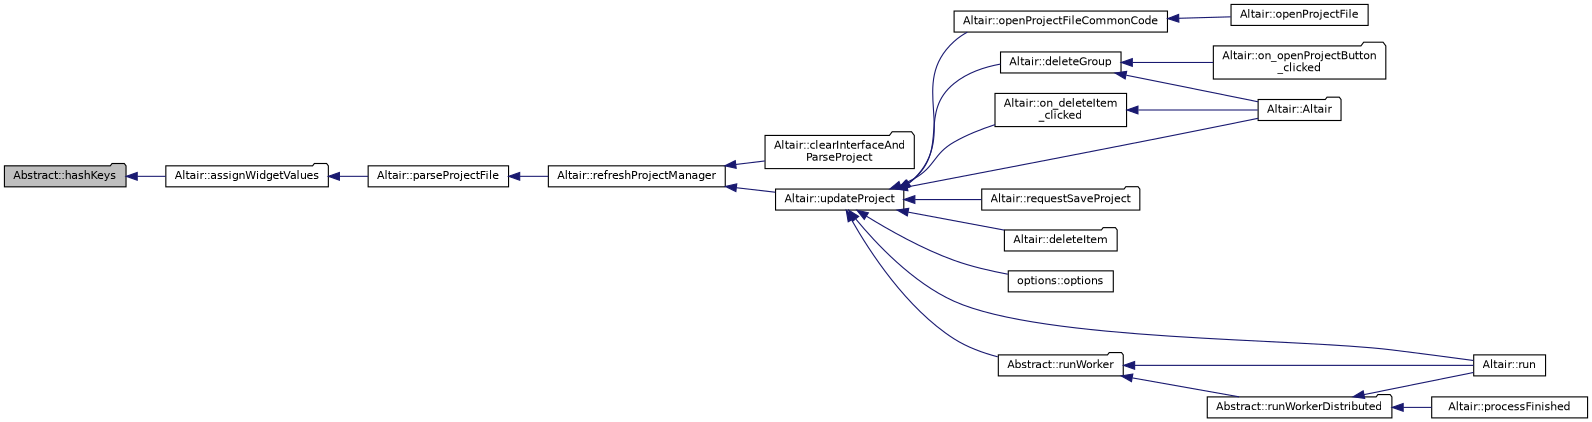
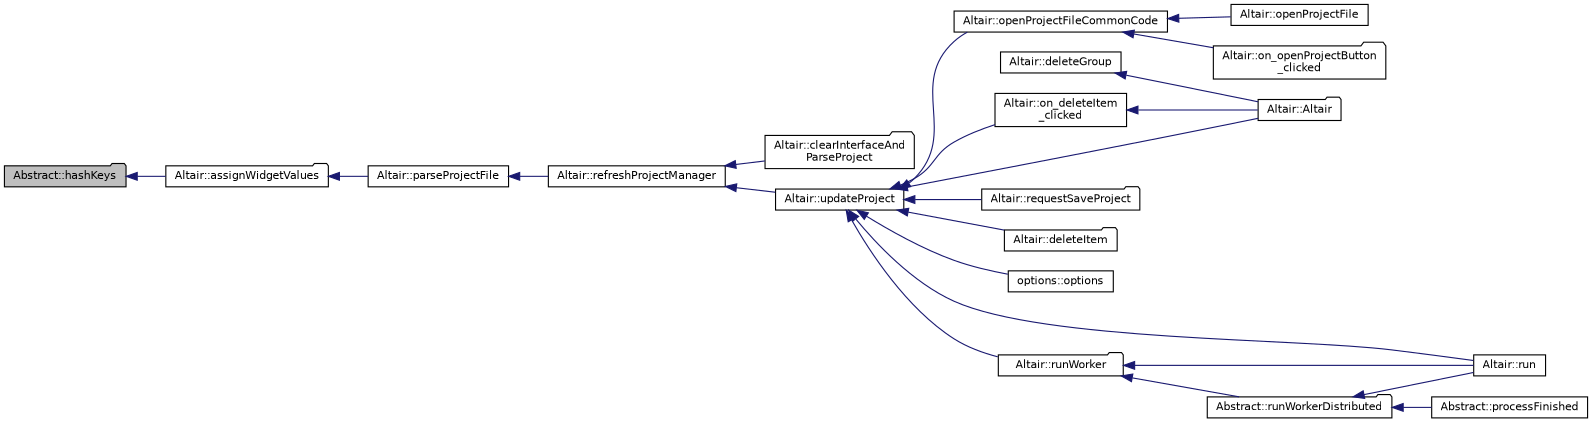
(1173, 62) -> (1173, 41)
(940, 102) -> none
(1061, 365) -> (1061, 365)
(1510, 407) -> (1510, 407)
